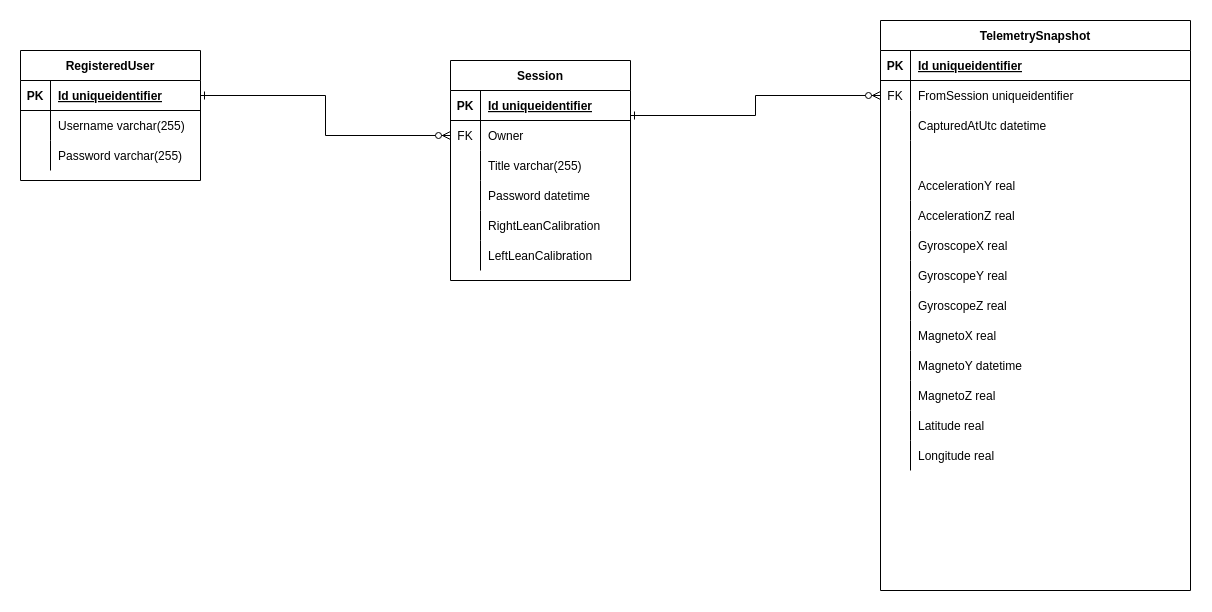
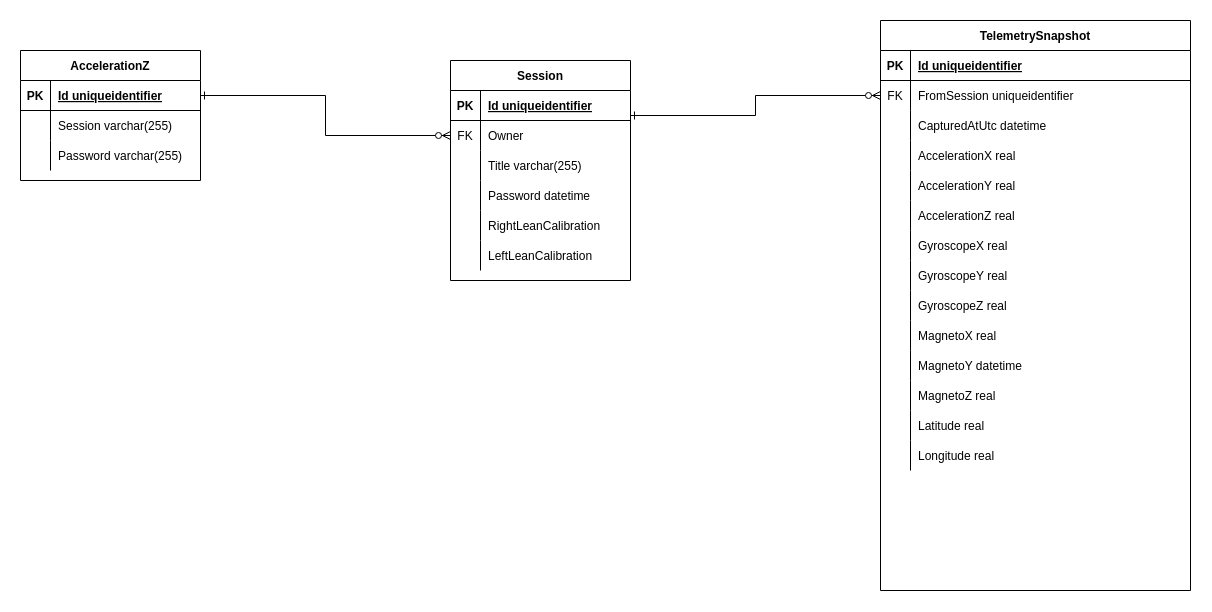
(110, 66) -> (110, 66)
(127, 126) -> (122, 126)
none -> (1051, 156)
